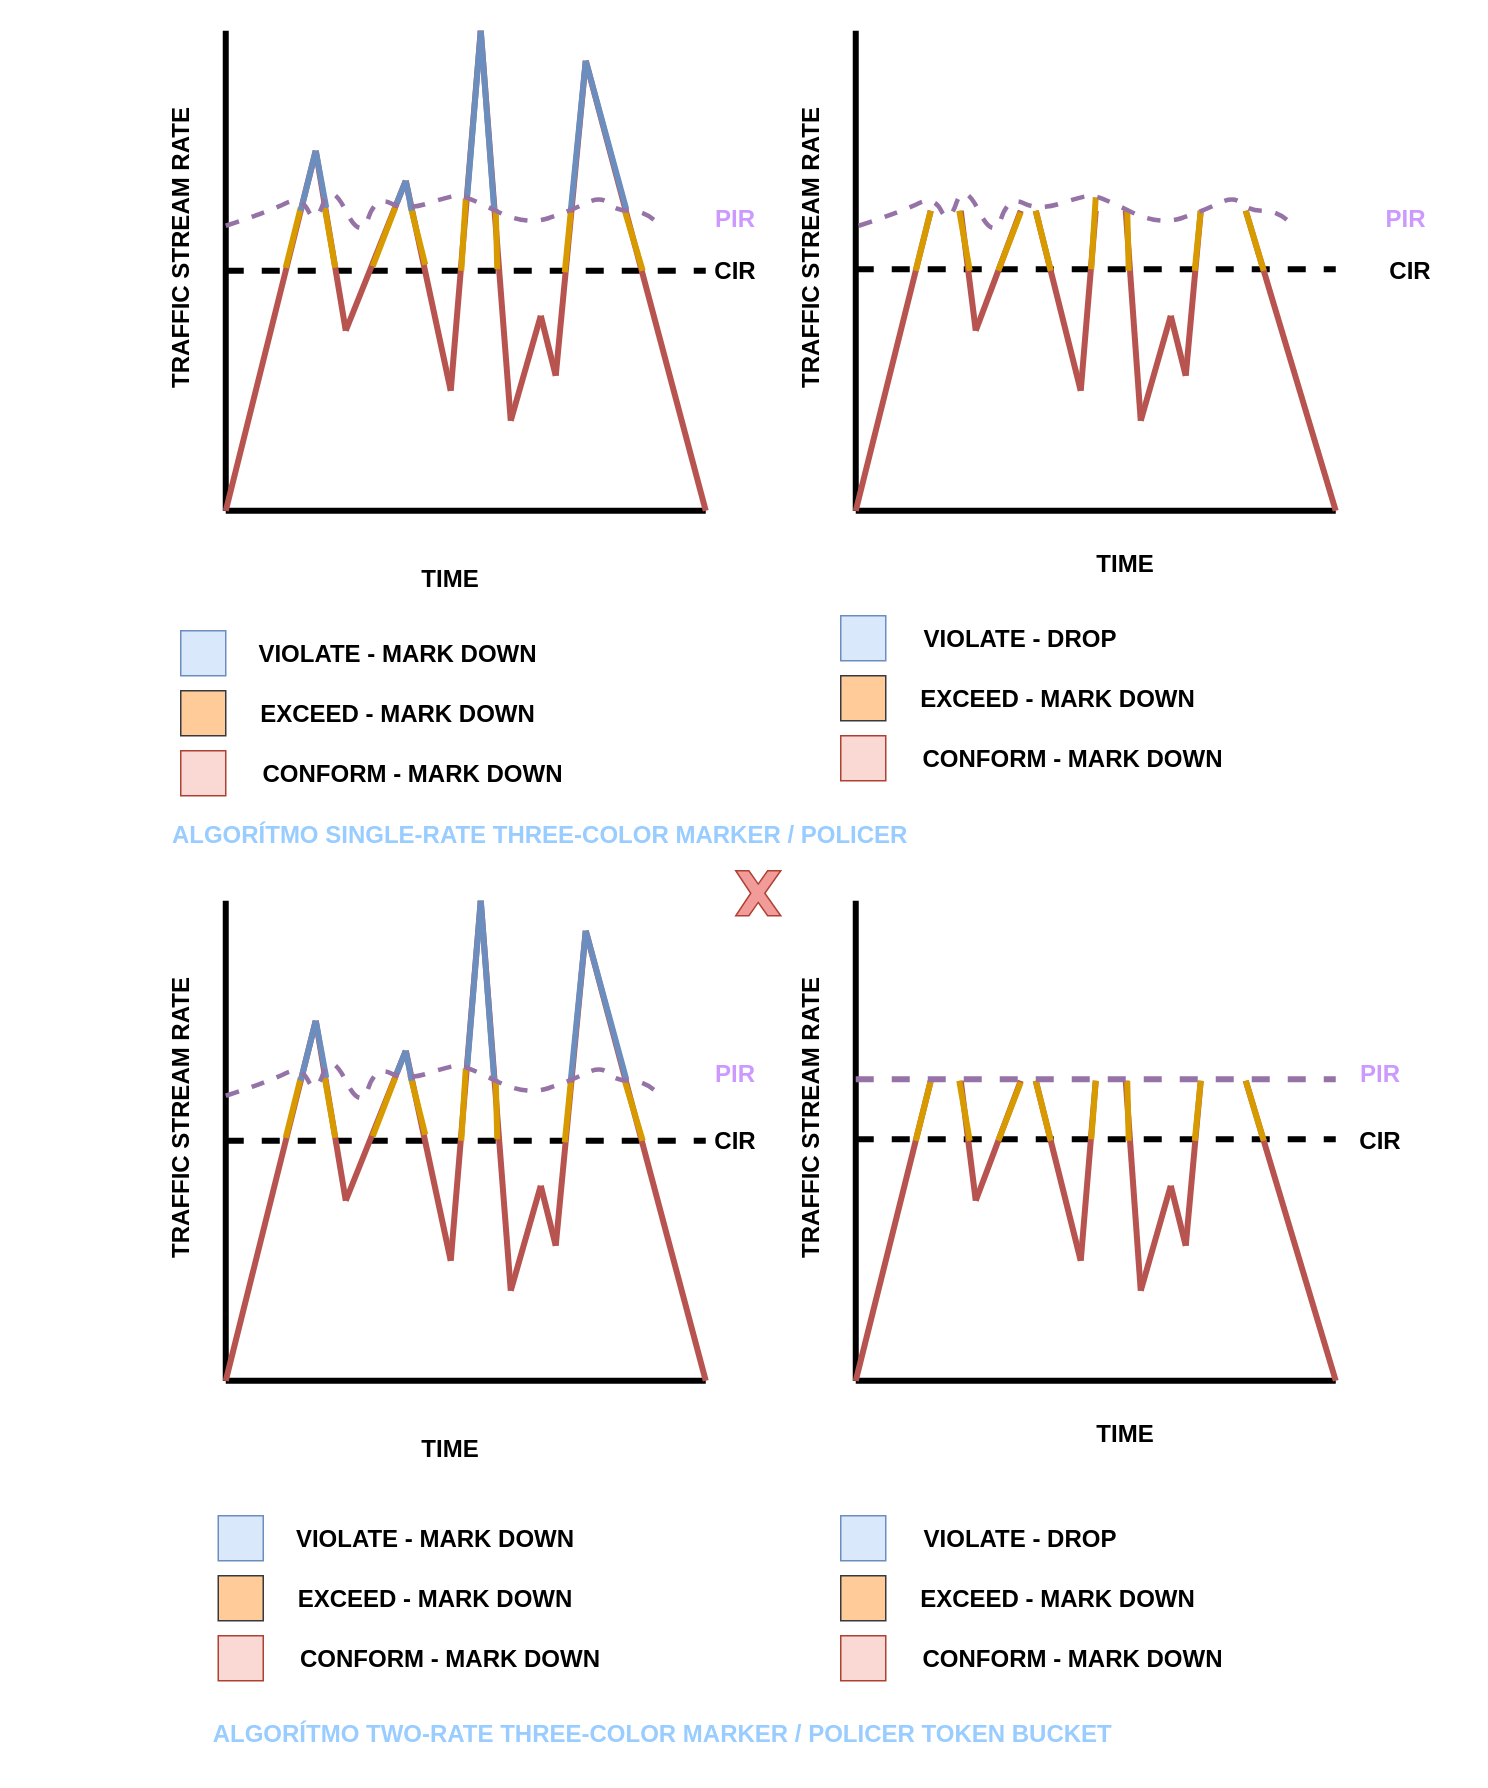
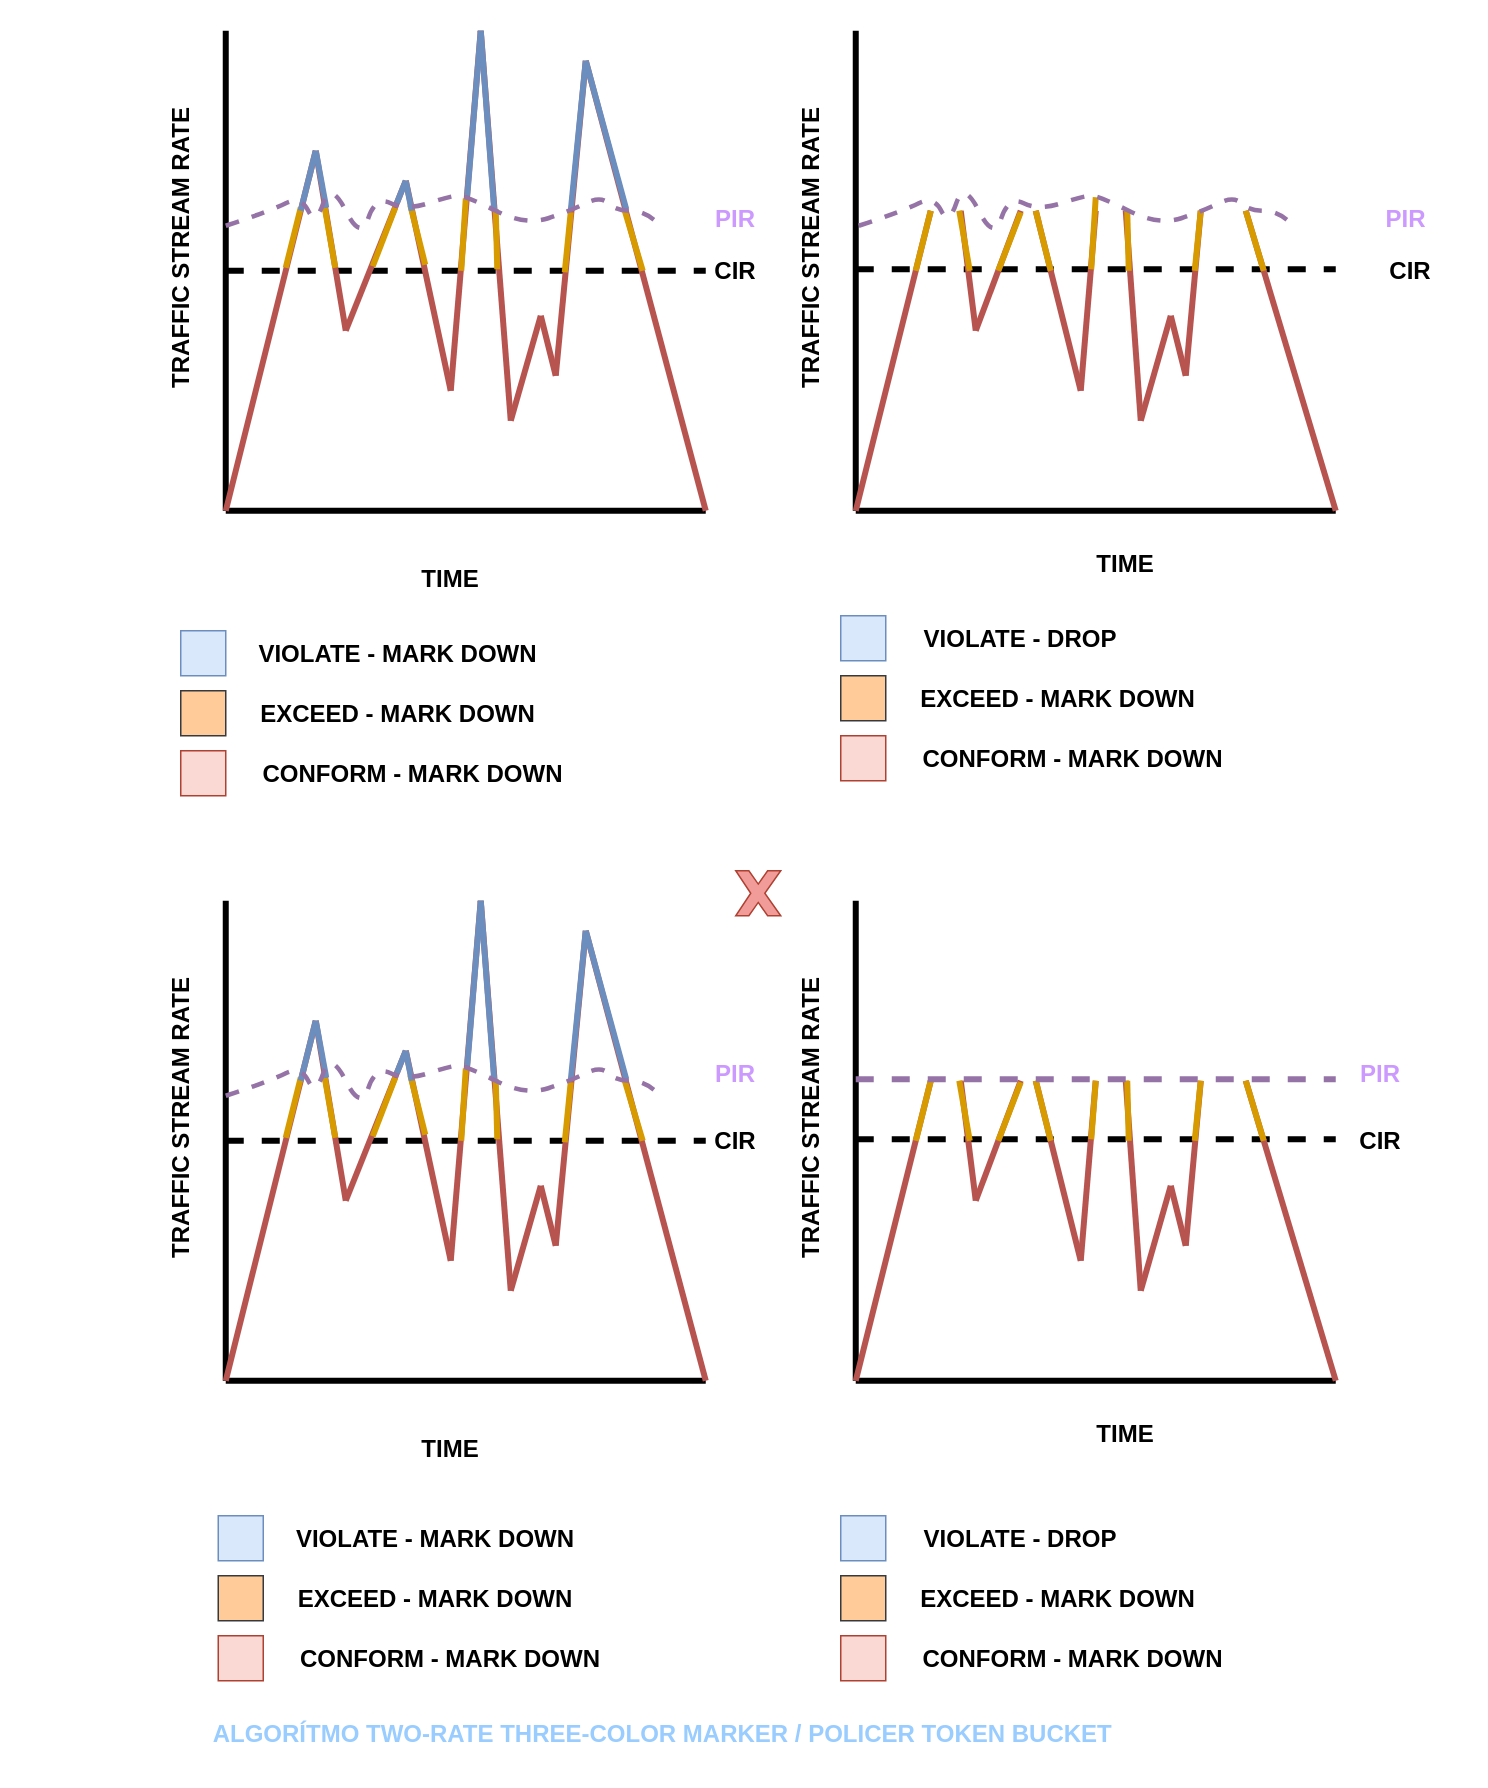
(544, 835) -> none
